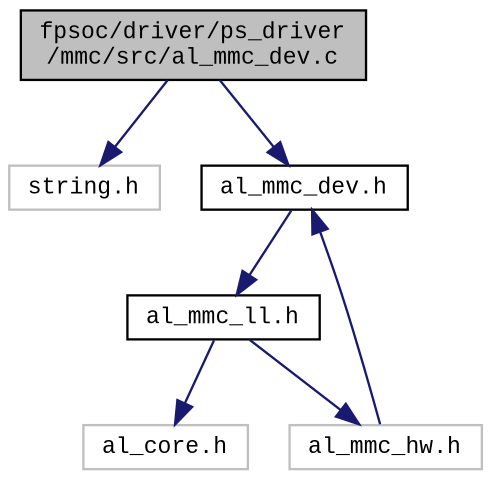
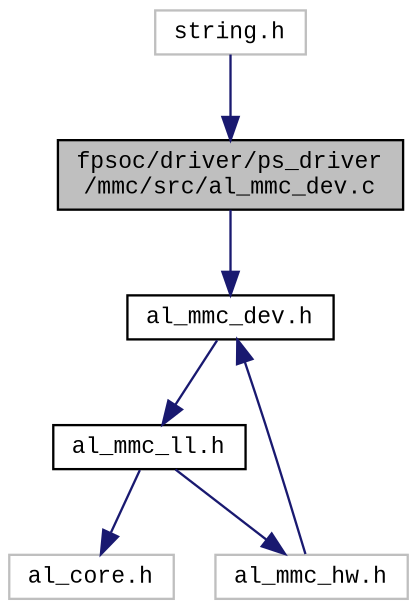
(141, 114) -> (231, 86)
